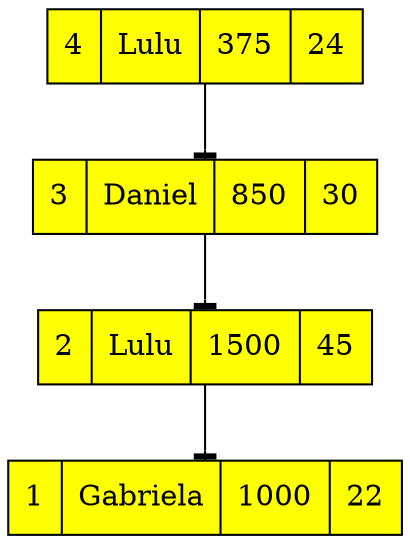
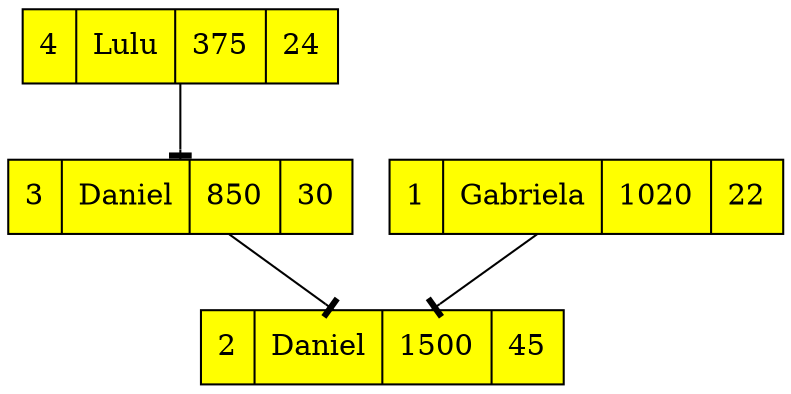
(141, 346) -> (318, 346)
(205, 417) -> (489, 269)
(275, 497) -> (656, 196)
